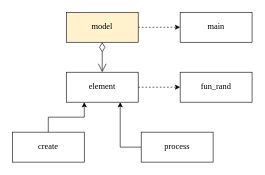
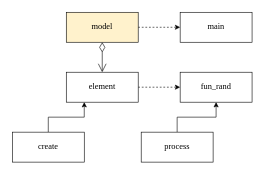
(120, 147) -> (177, 117)
